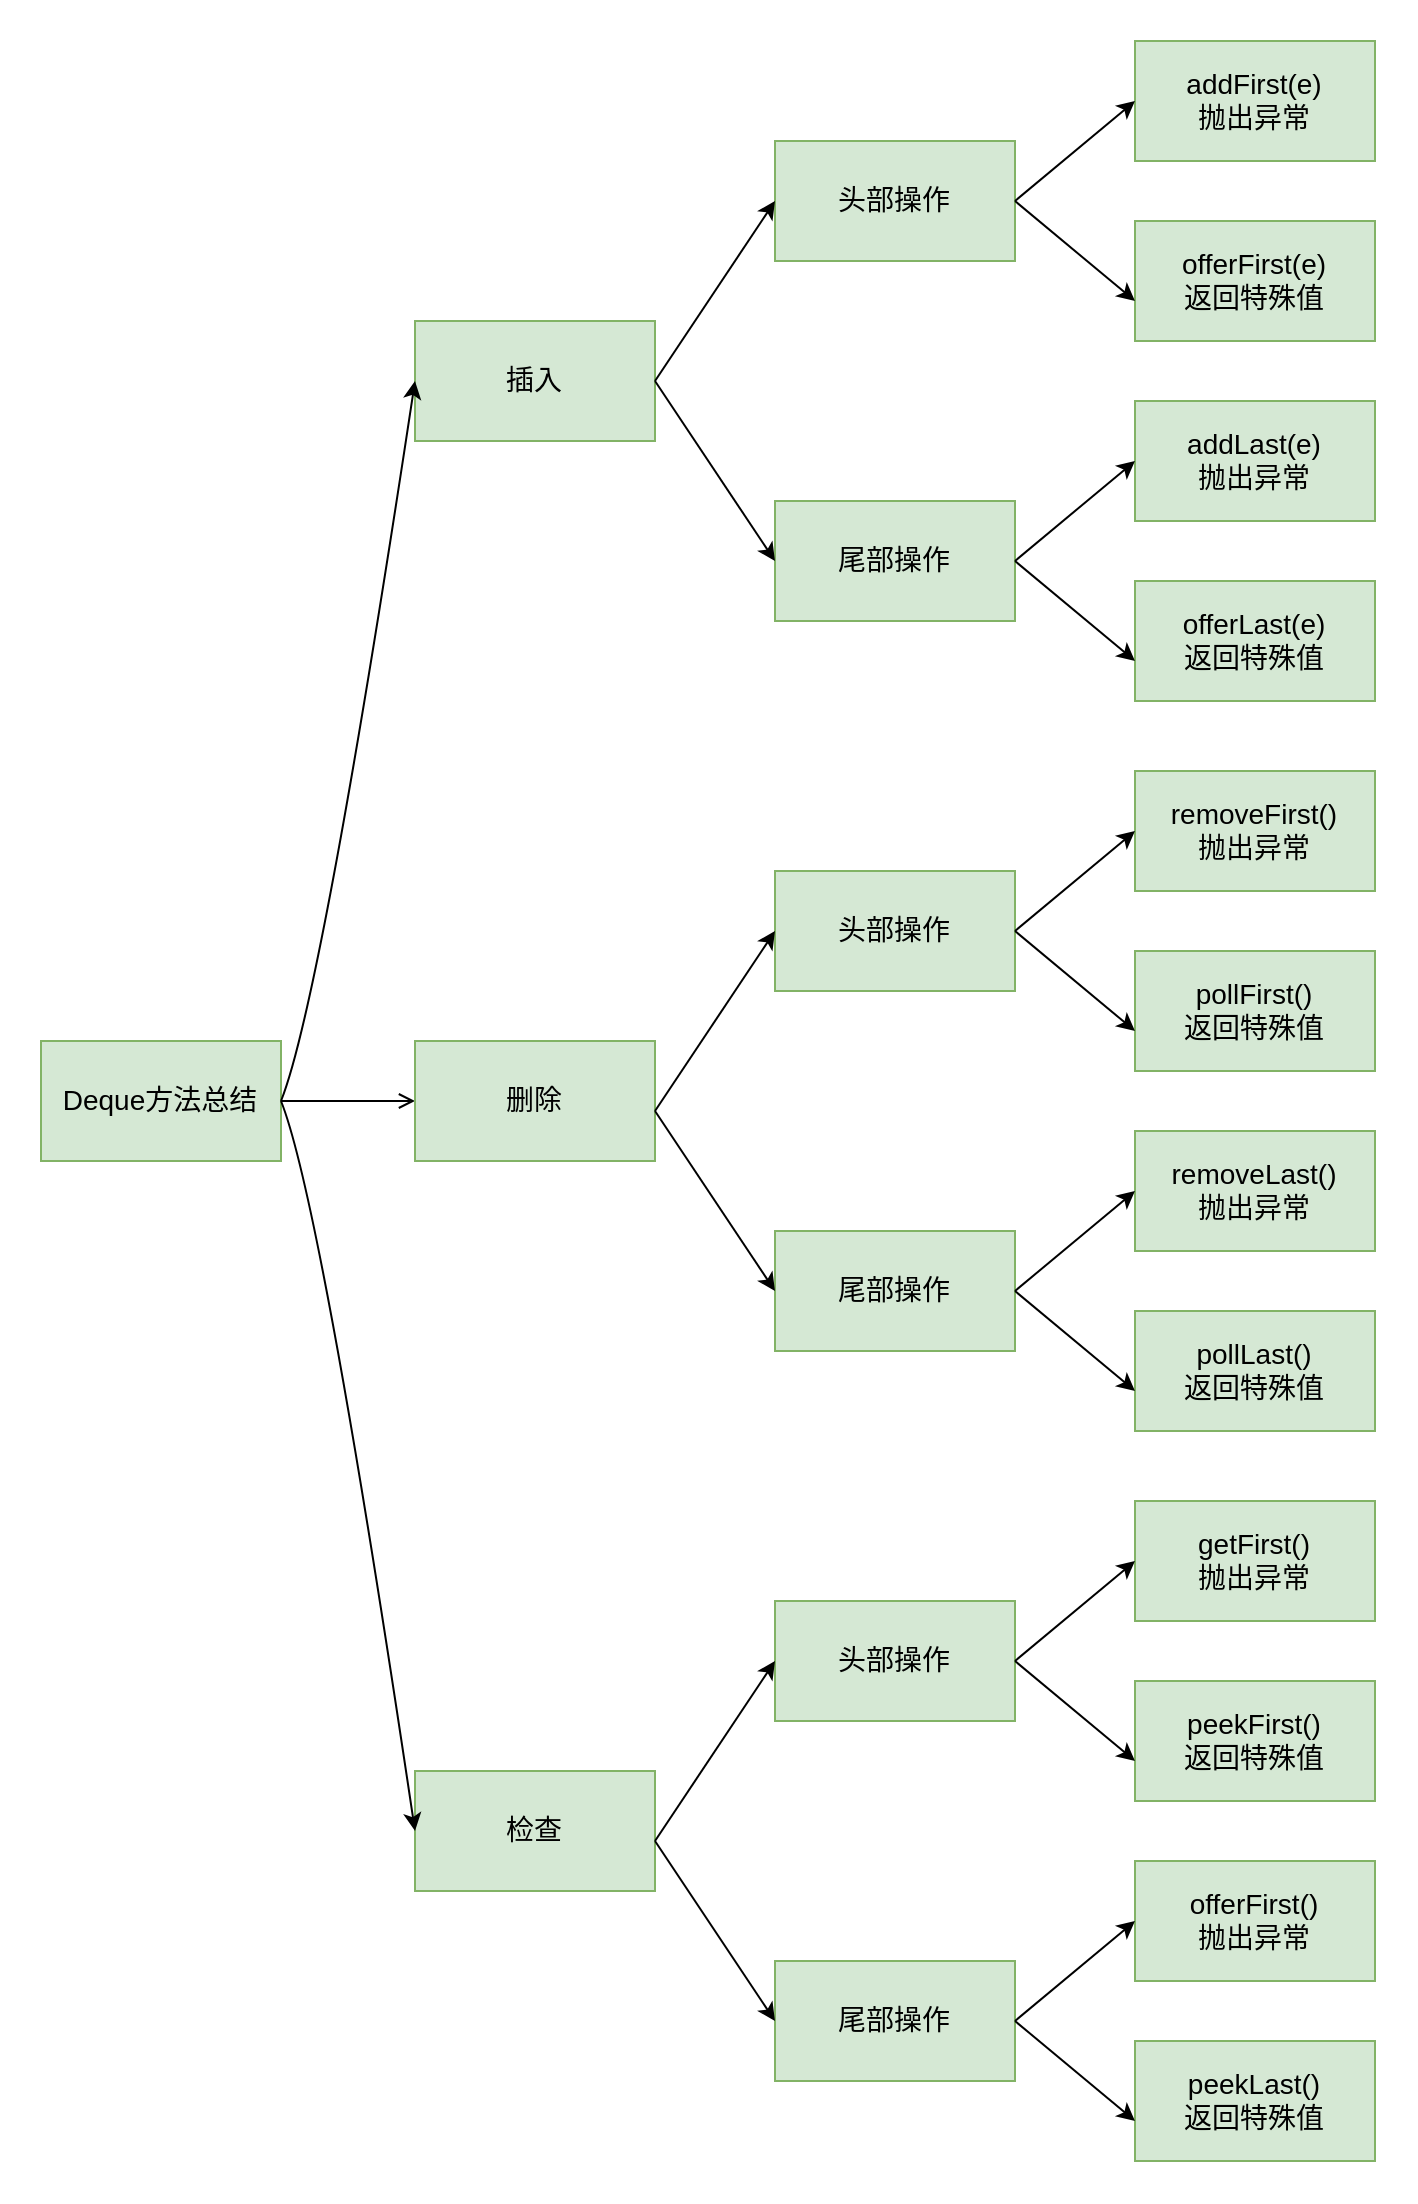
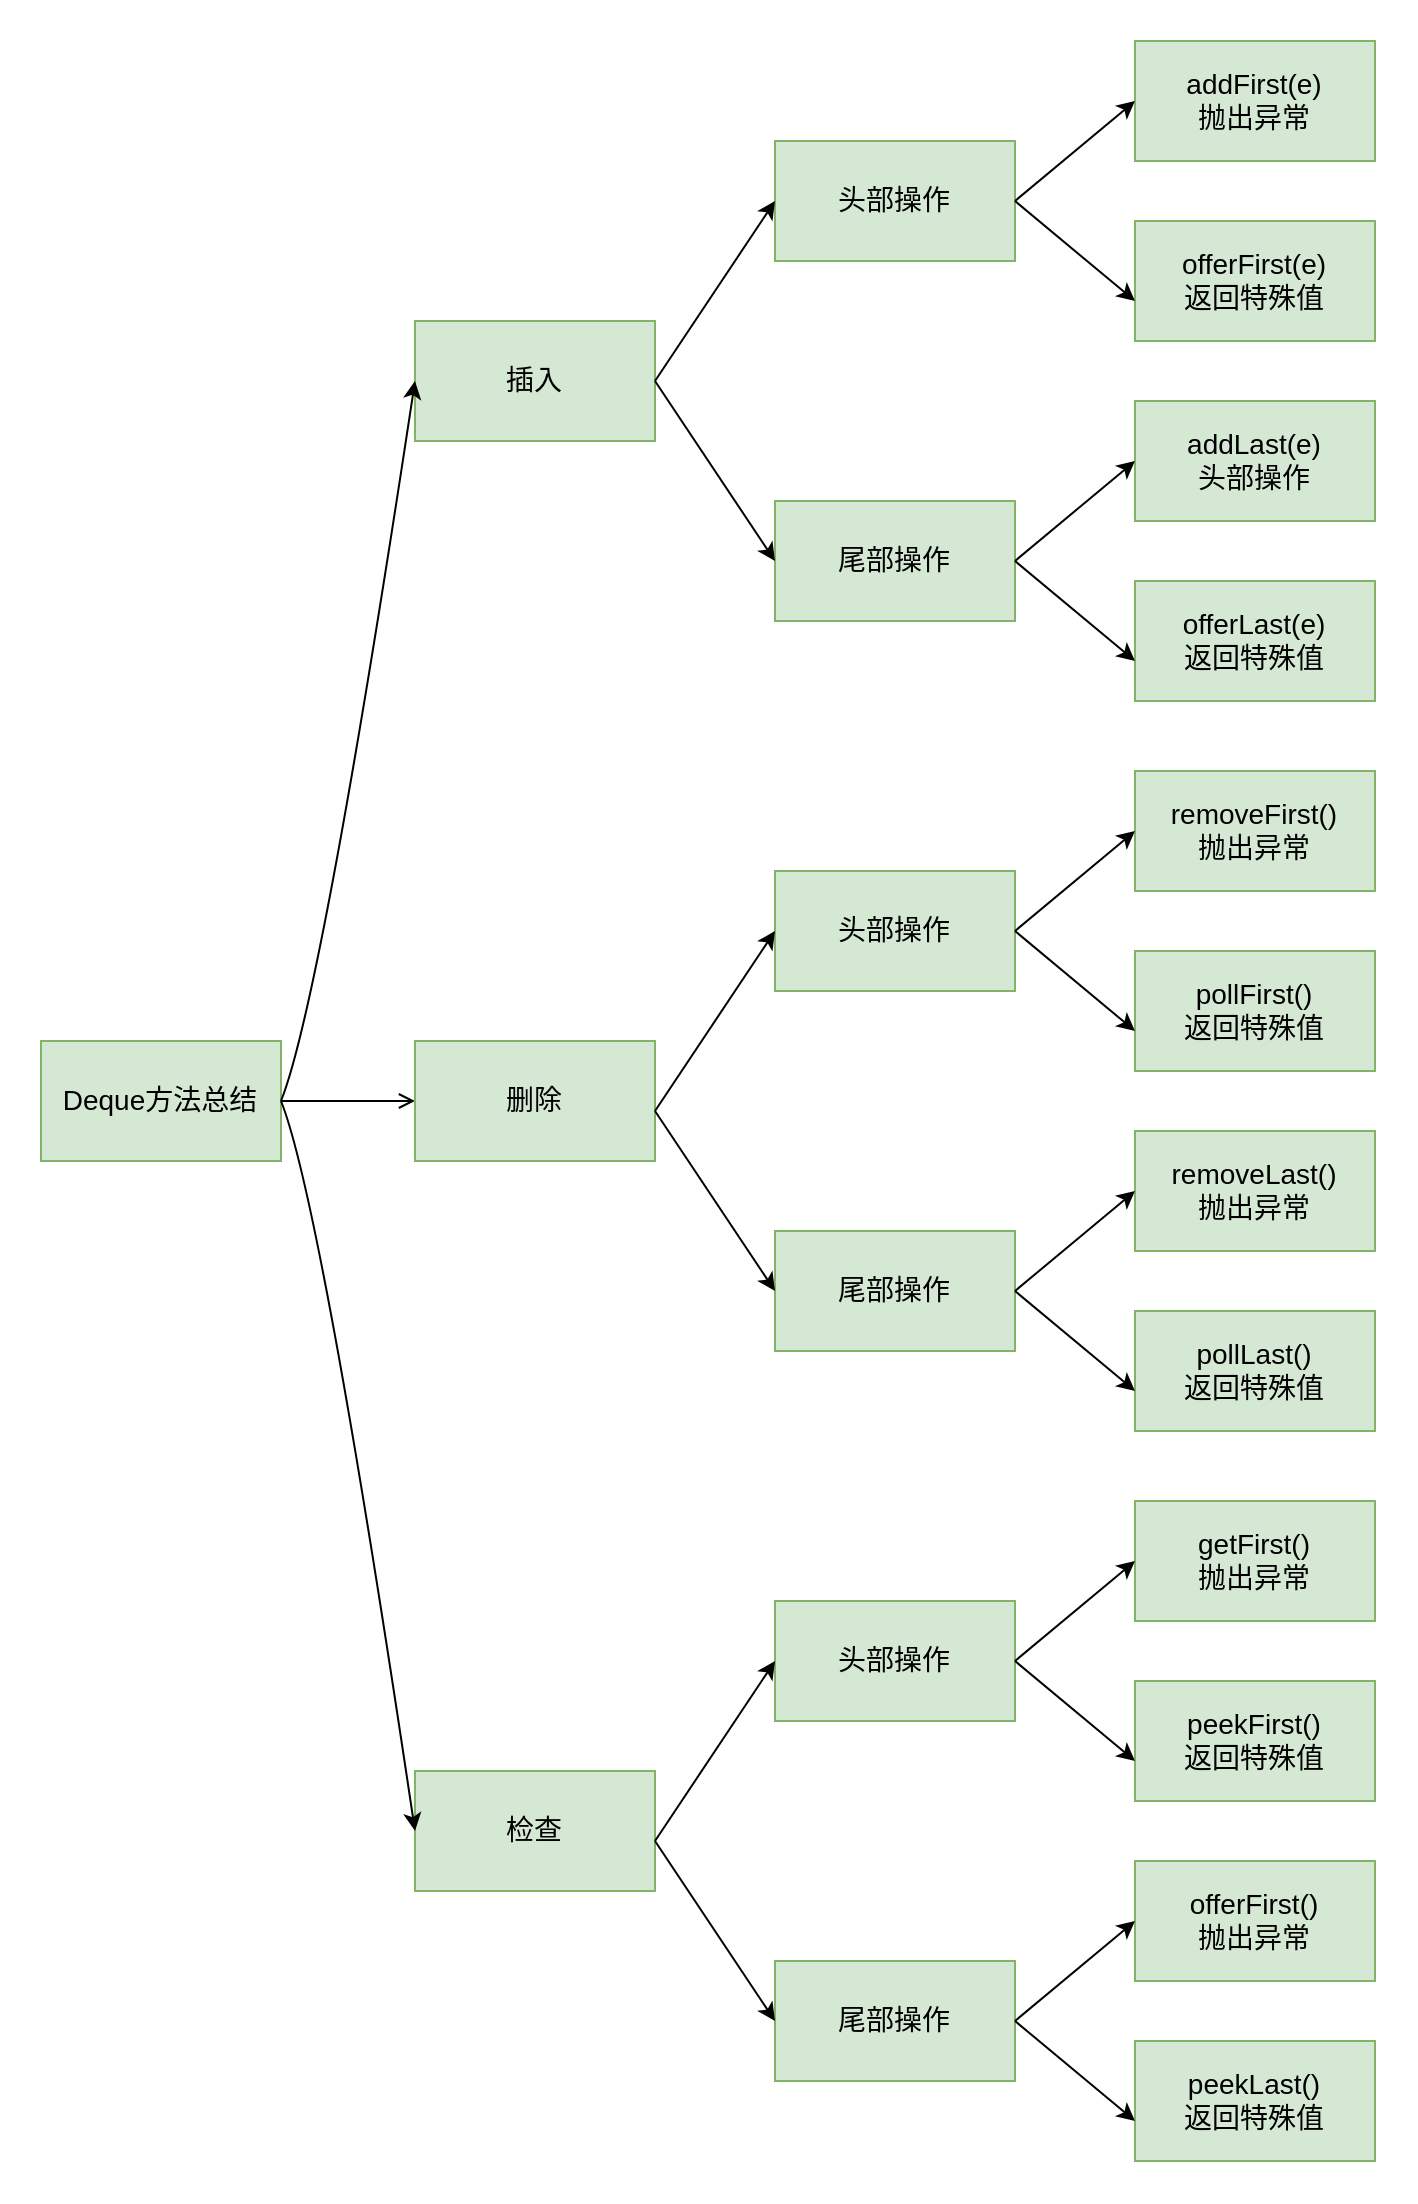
(1255, 461) -> (1255, 461)
